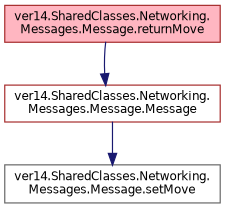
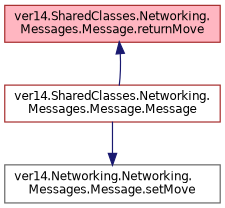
(105, 58) -> (120, 70)
(112, 184) -> (112, 184)
